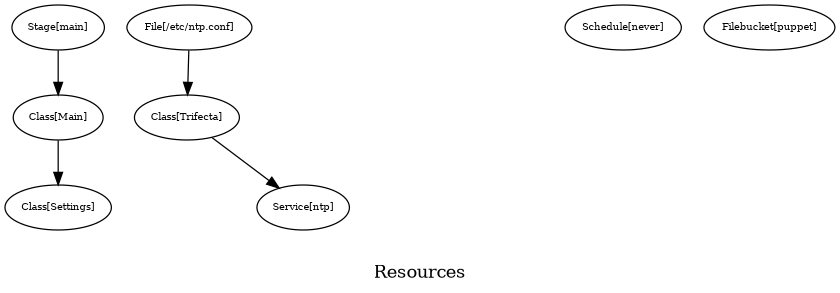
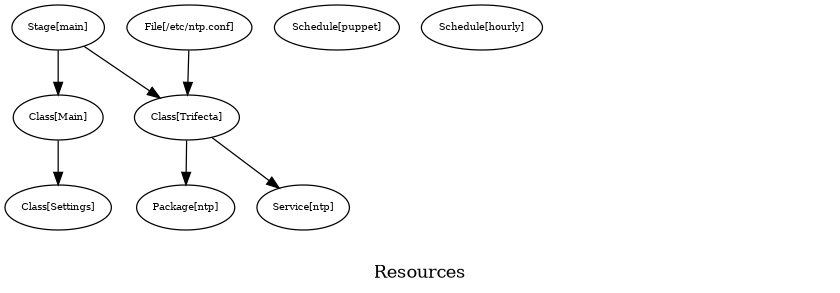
none -> (337, 28)
none -> (482, 28)
(623, 28) -> none
(769, 28) -> none
none -> (117, 69)
none -> (186, 208)
